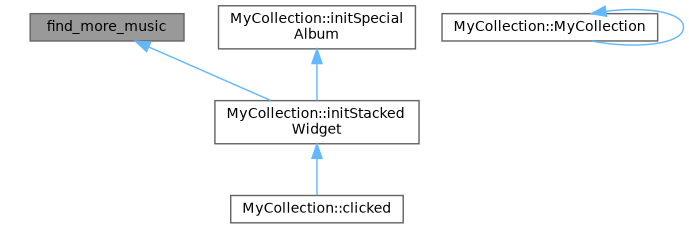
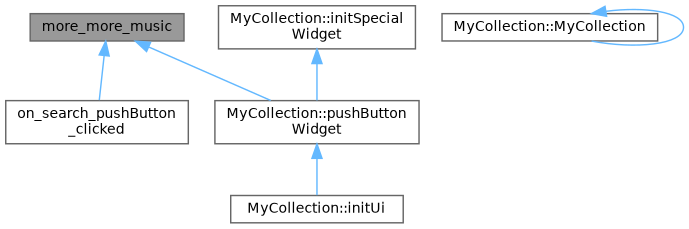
(107, 27) -> (107, 27)
(317, 27) -> (317, 27)
none -> (97, 122)
(317, 122) -> (317, 122)
(317, 209) -> (317, 209)
